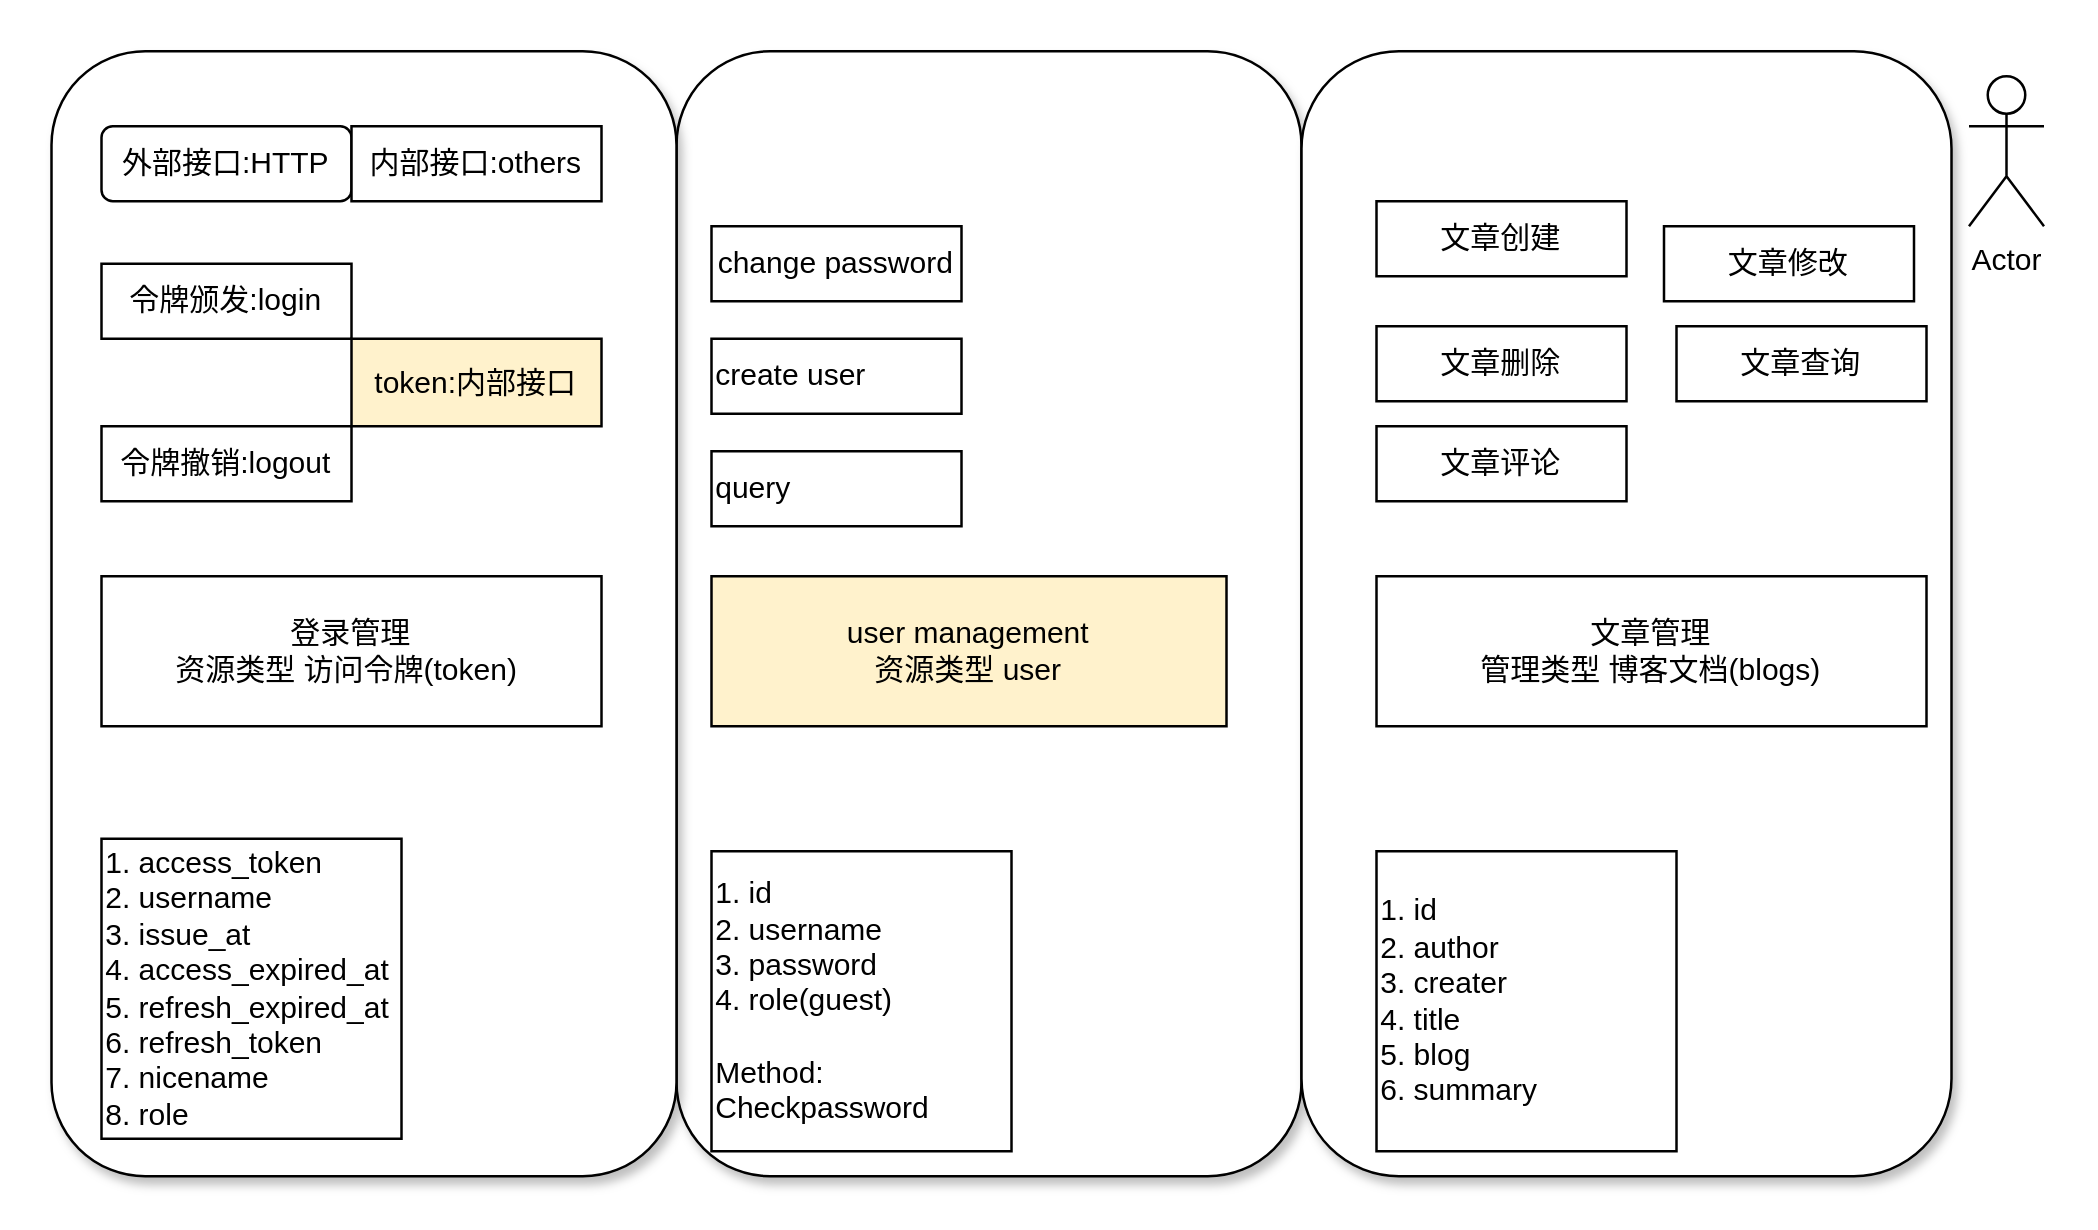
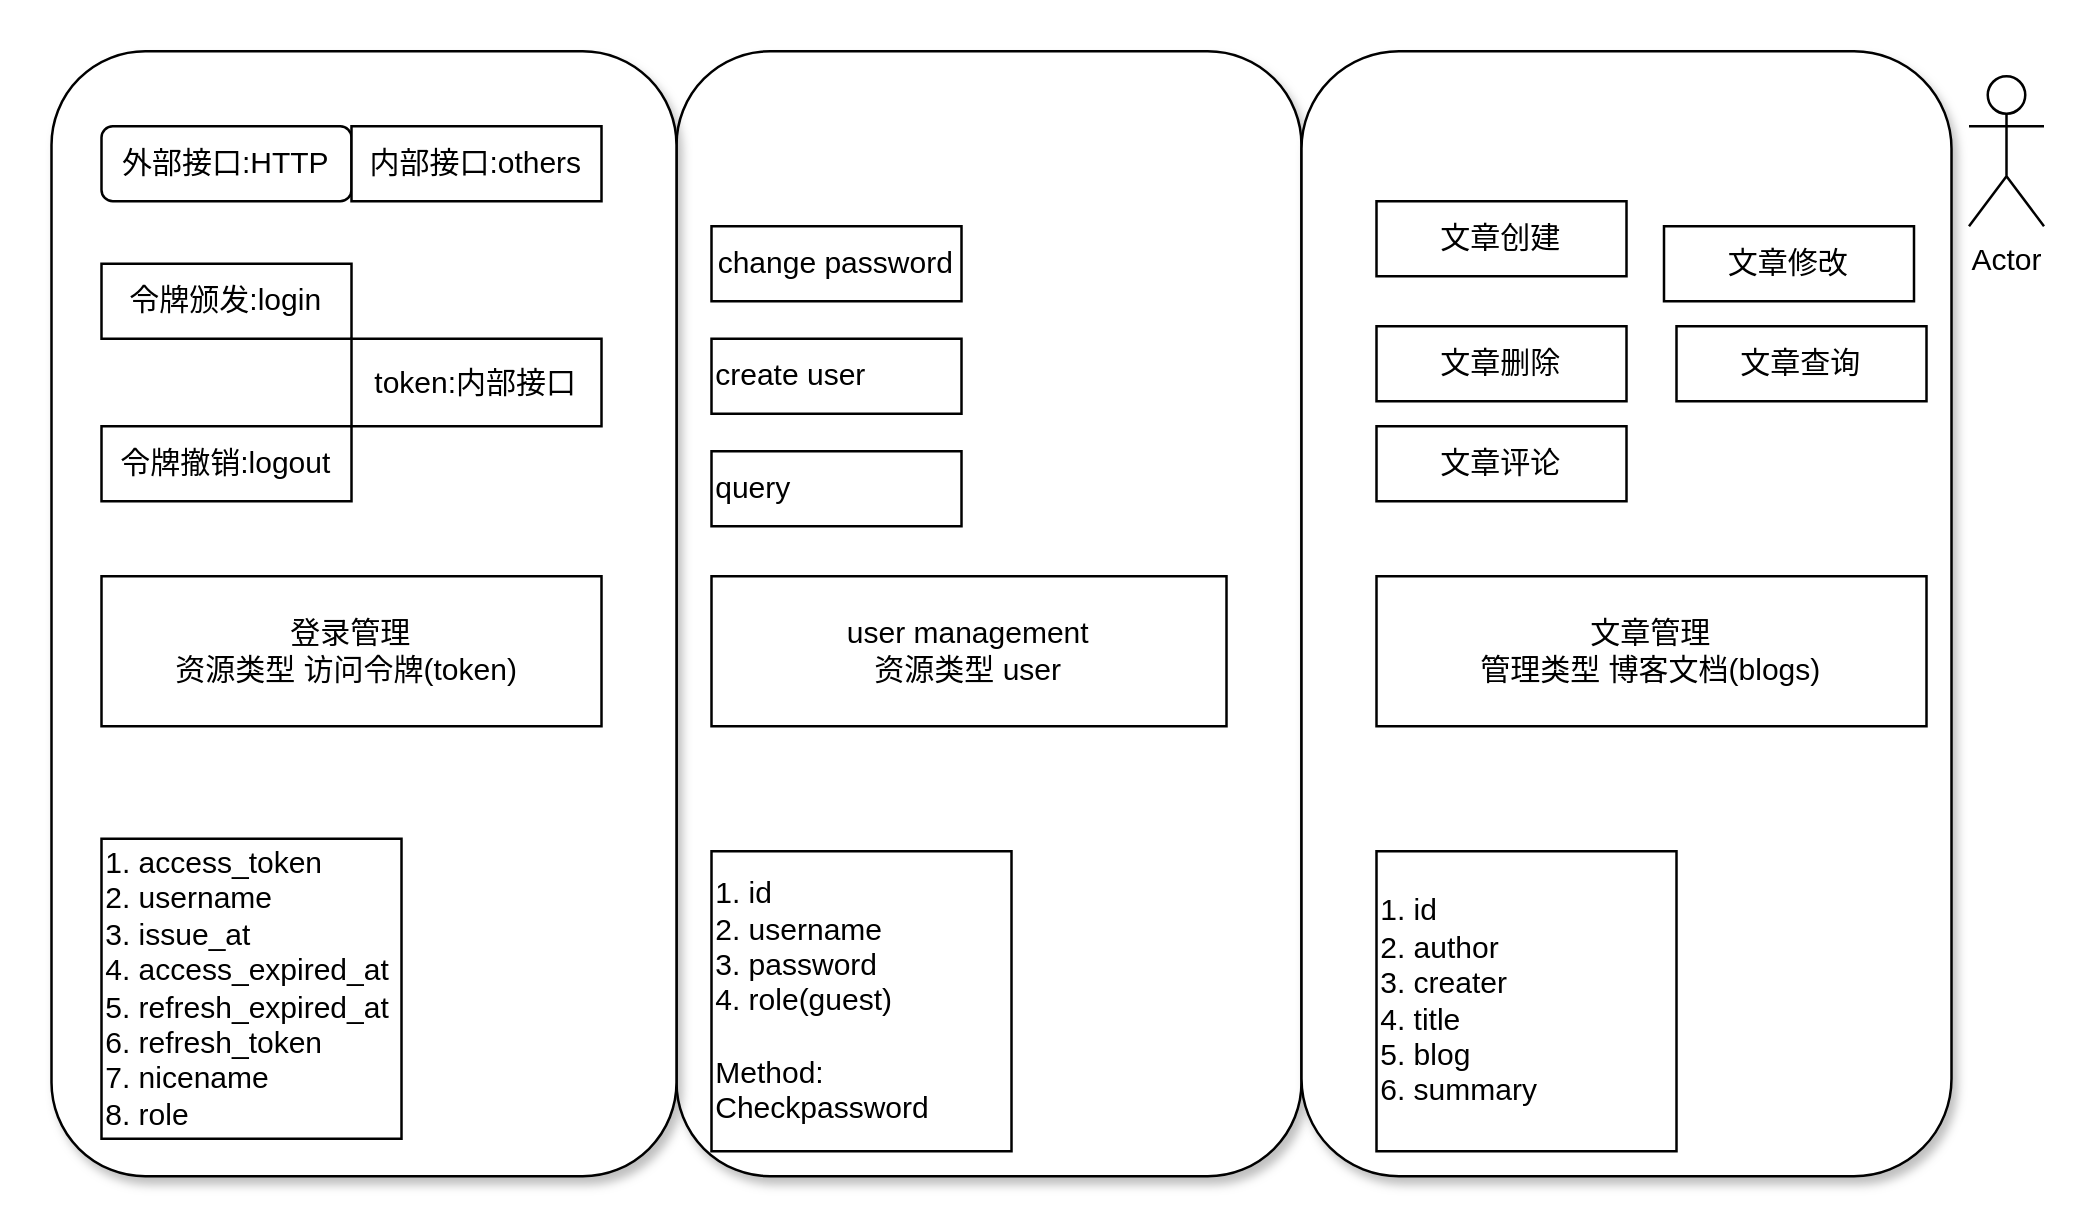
(476, 383) -> (476, 383)
(969, 651) -> (969, 651)
